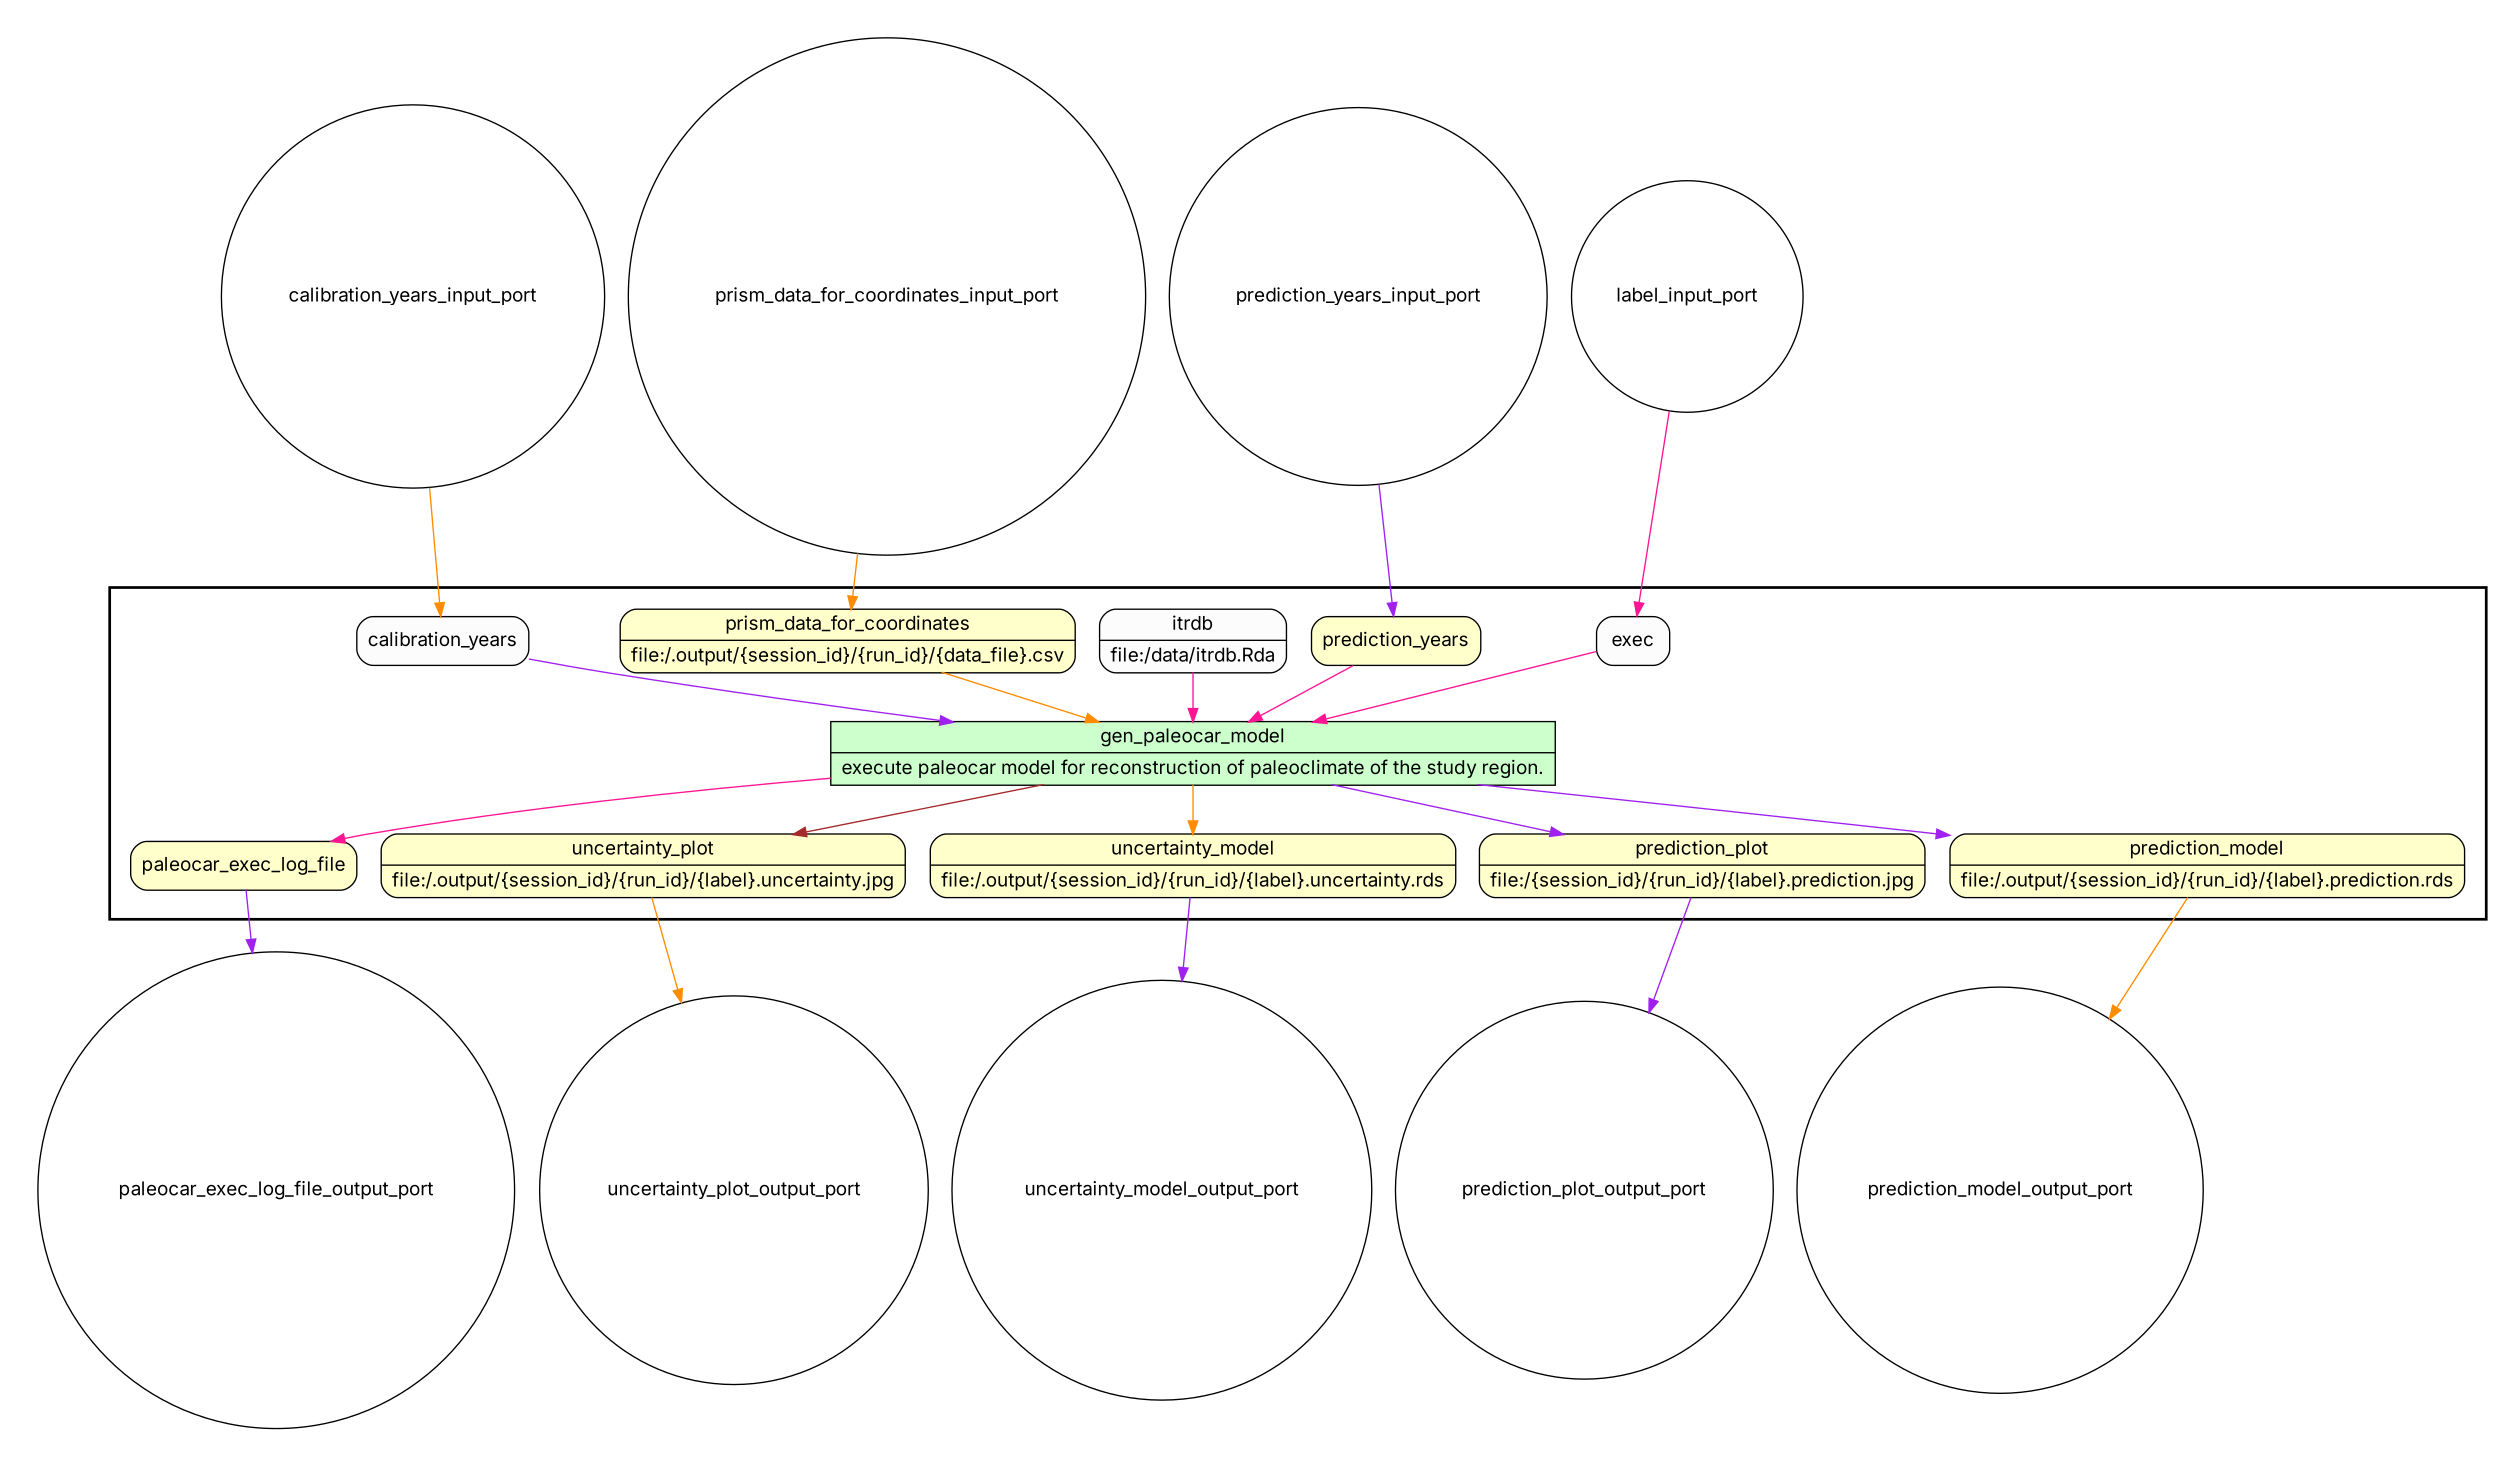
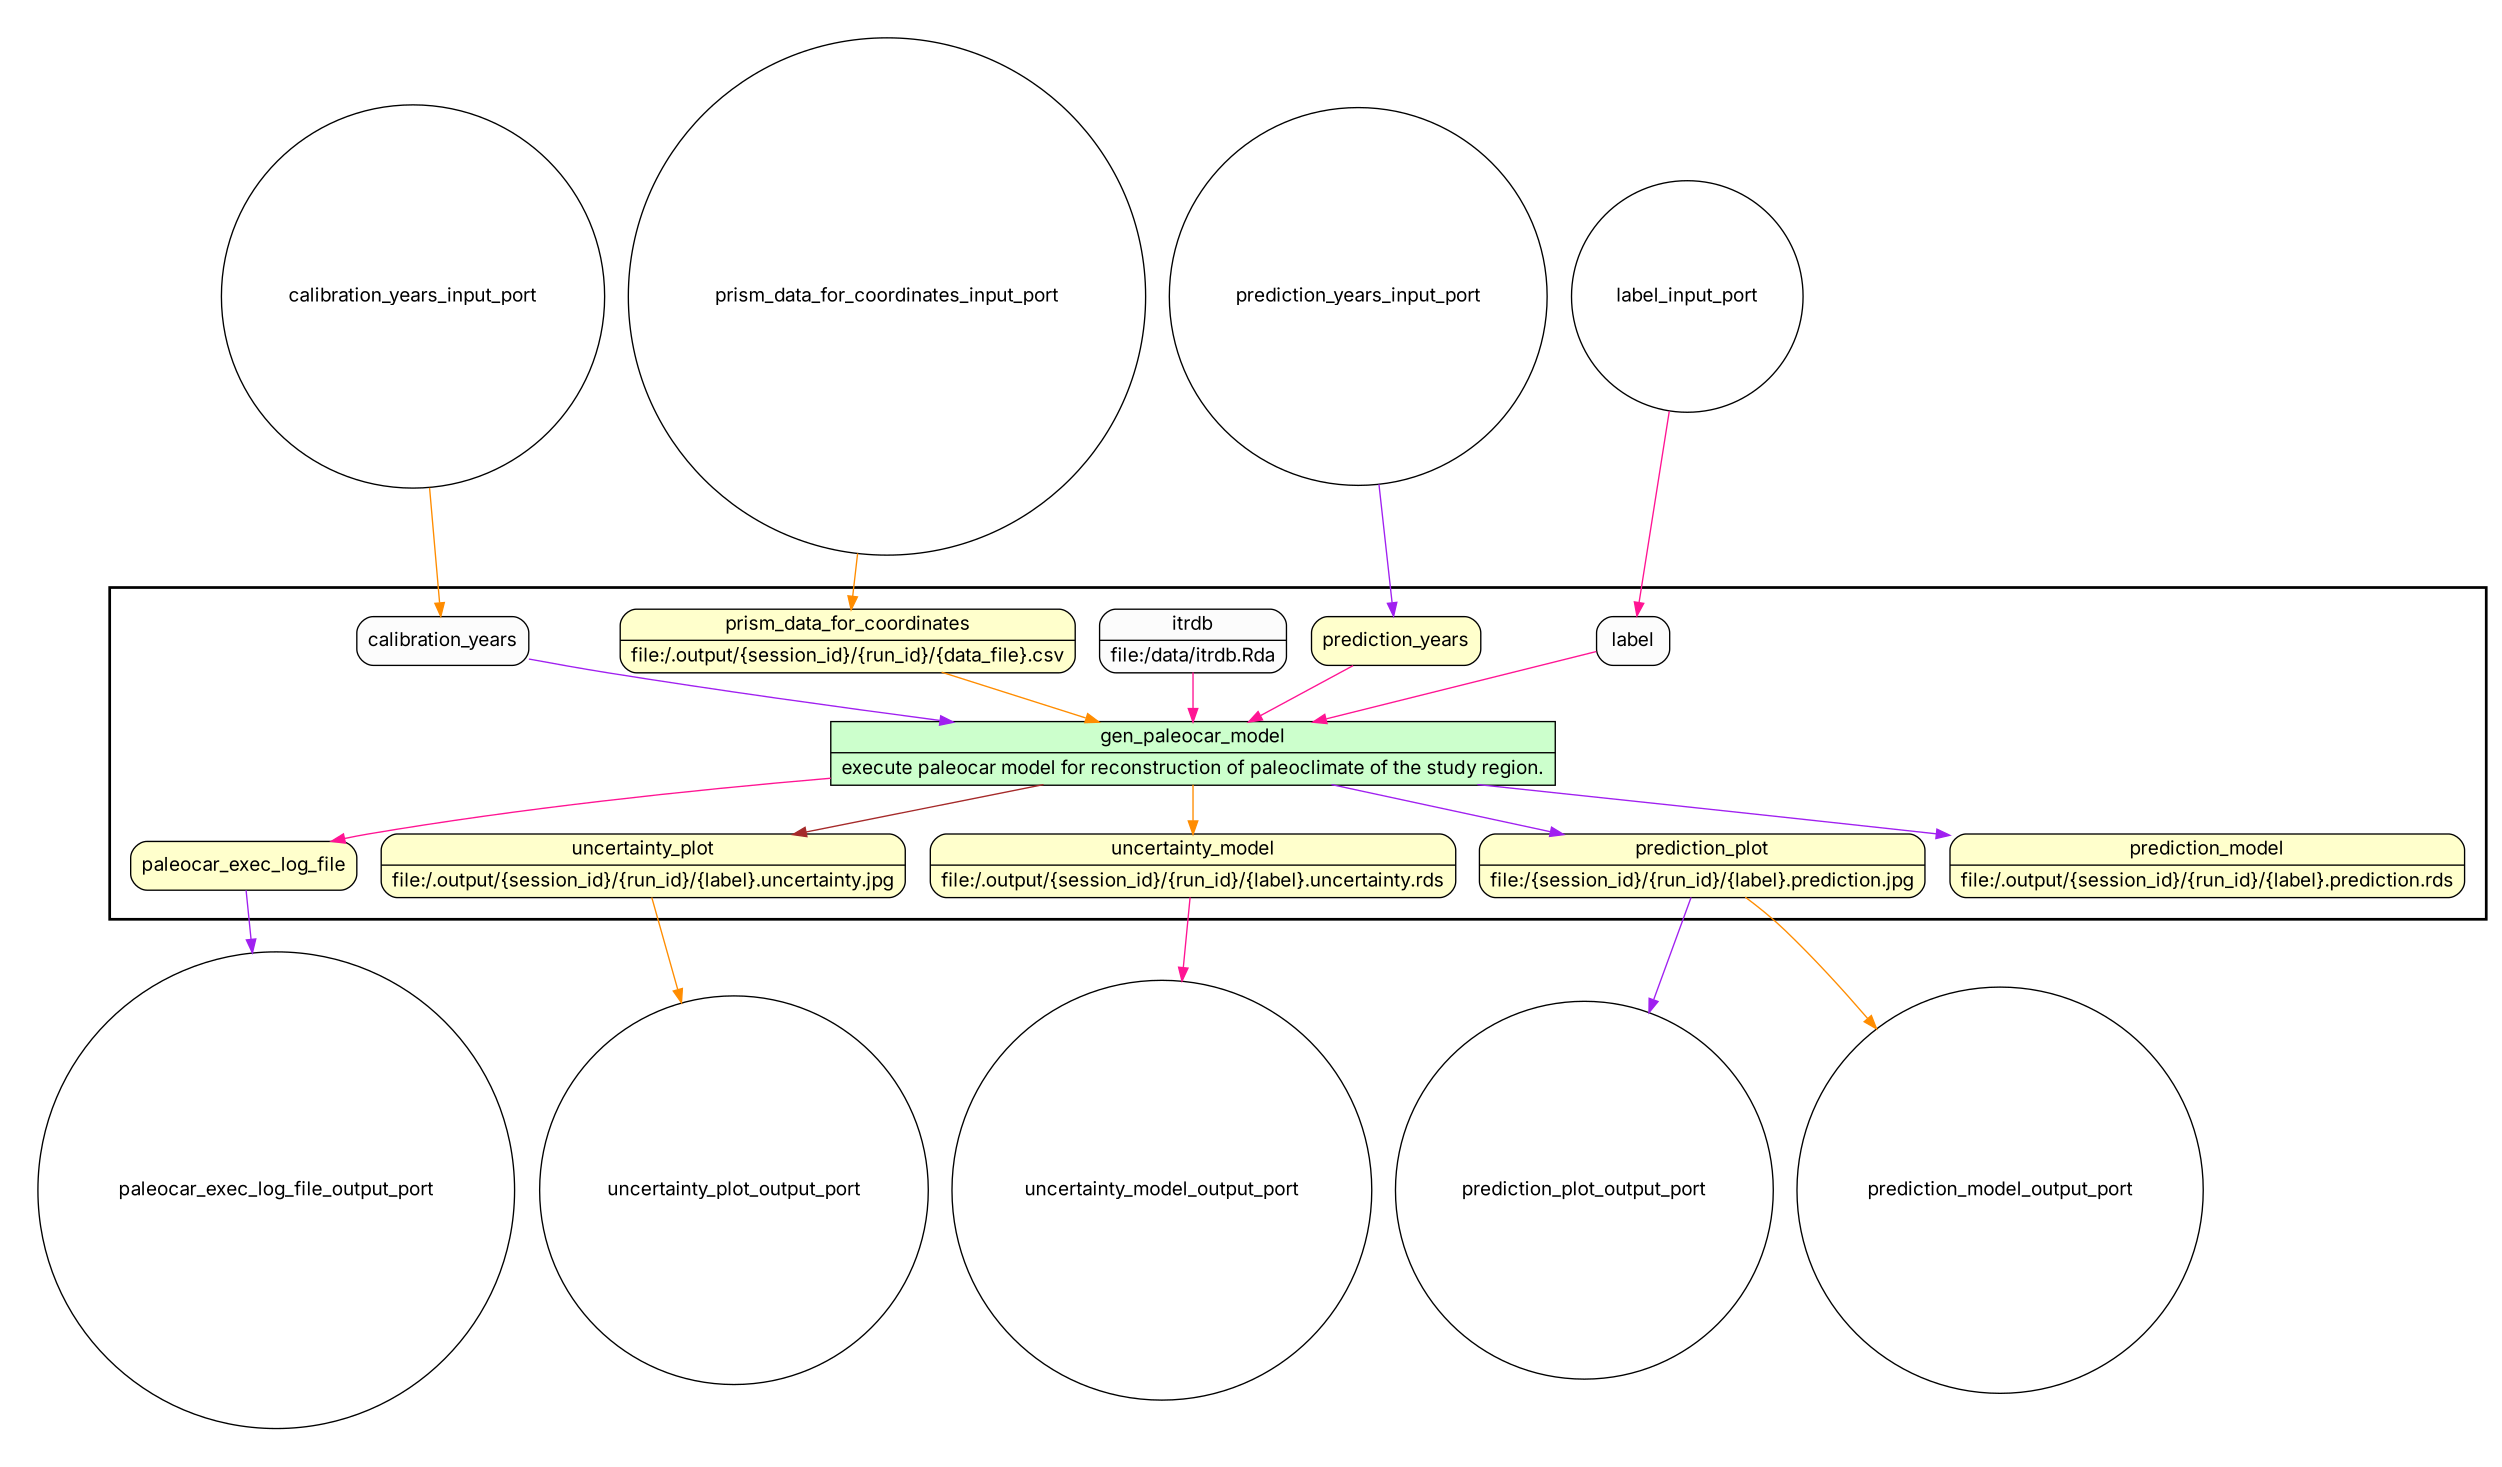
(1633, 641) -> (1633, 641)
(1185, 950) -> (1185, 950)
(2152, 953) -> (1809, 955)
